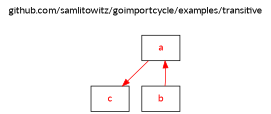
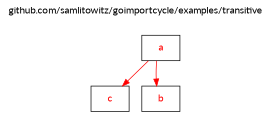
(166, 77) -> (156, 70)
